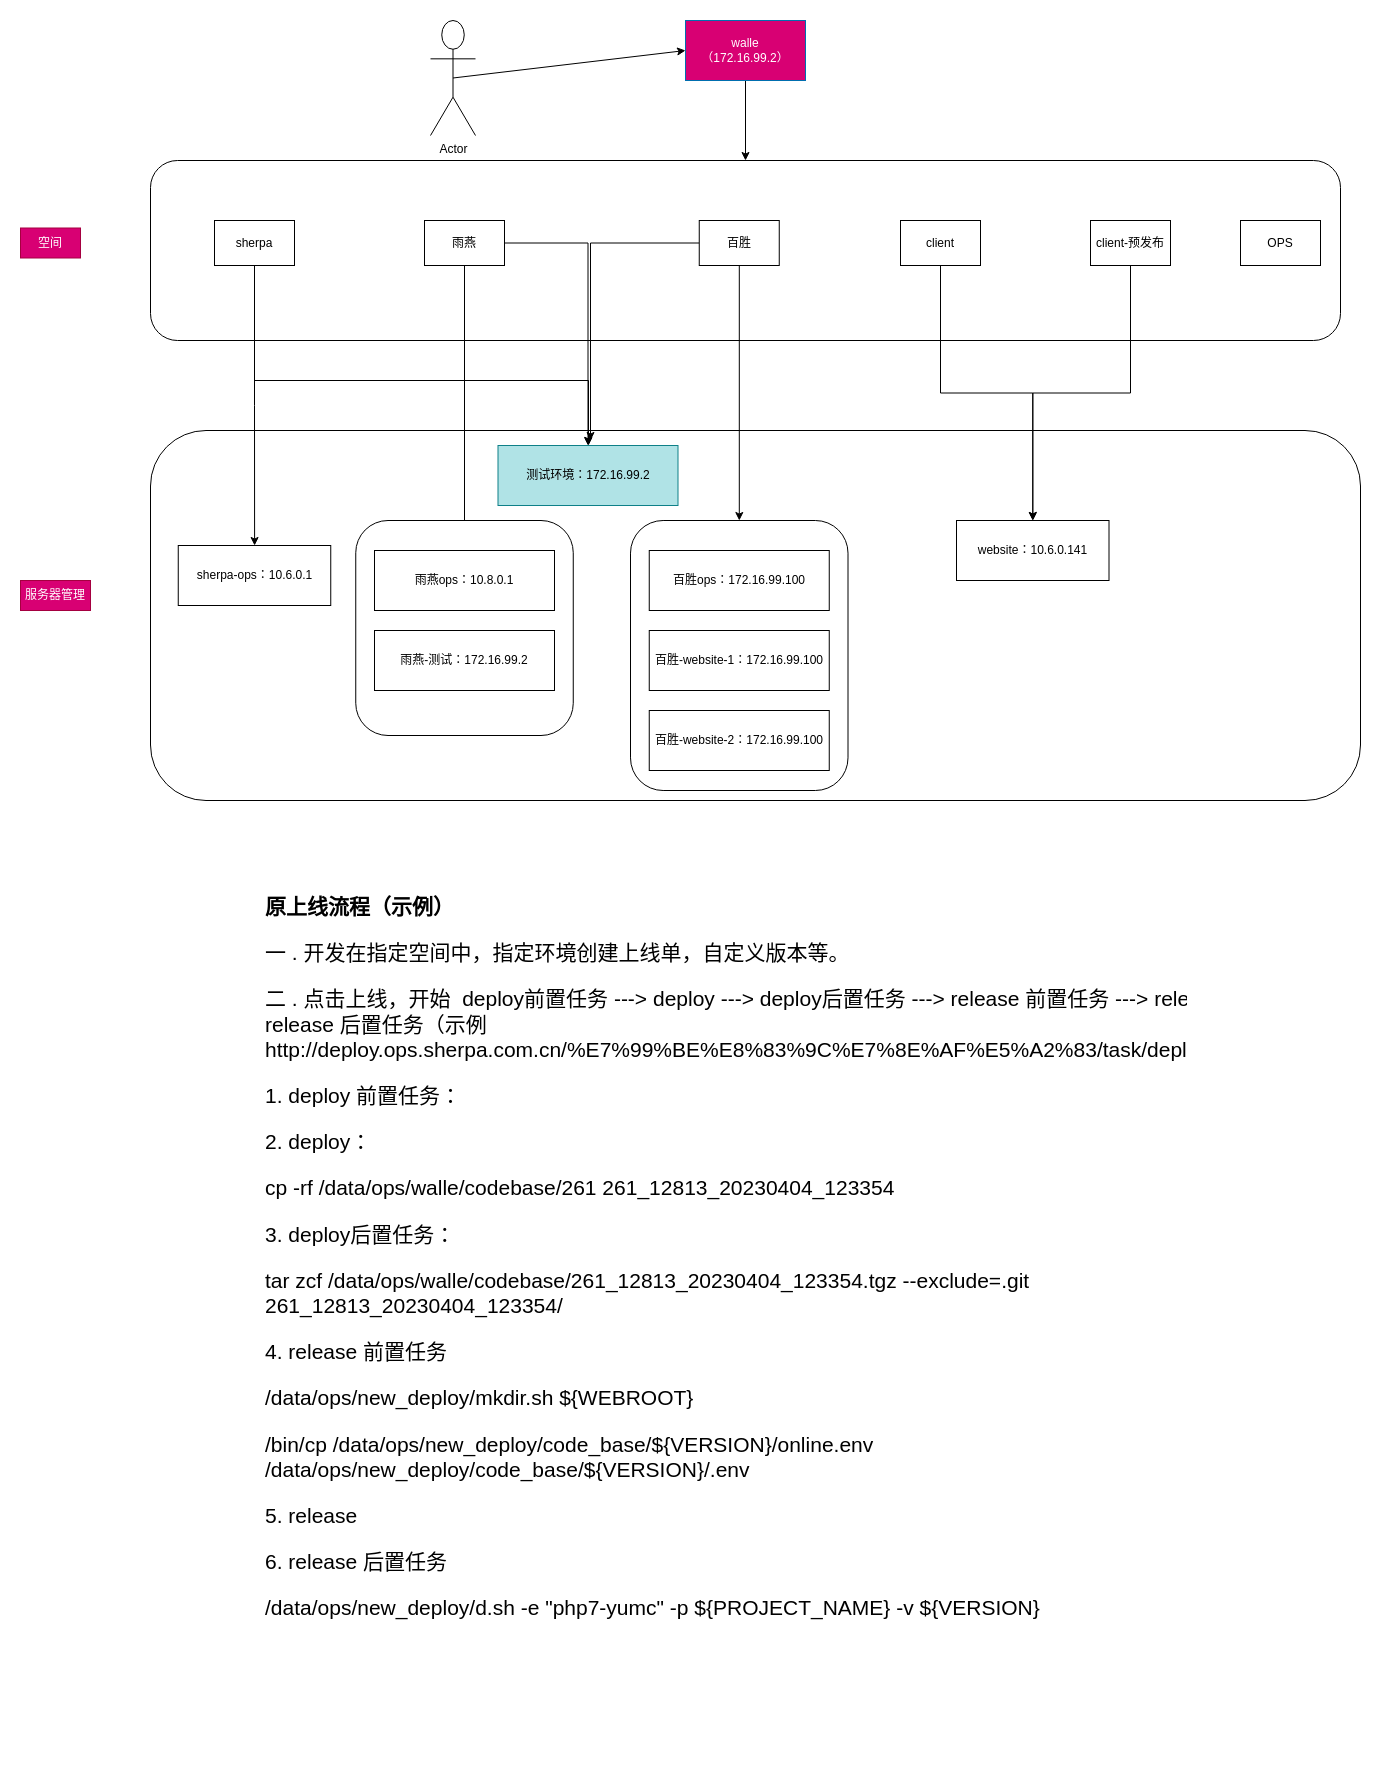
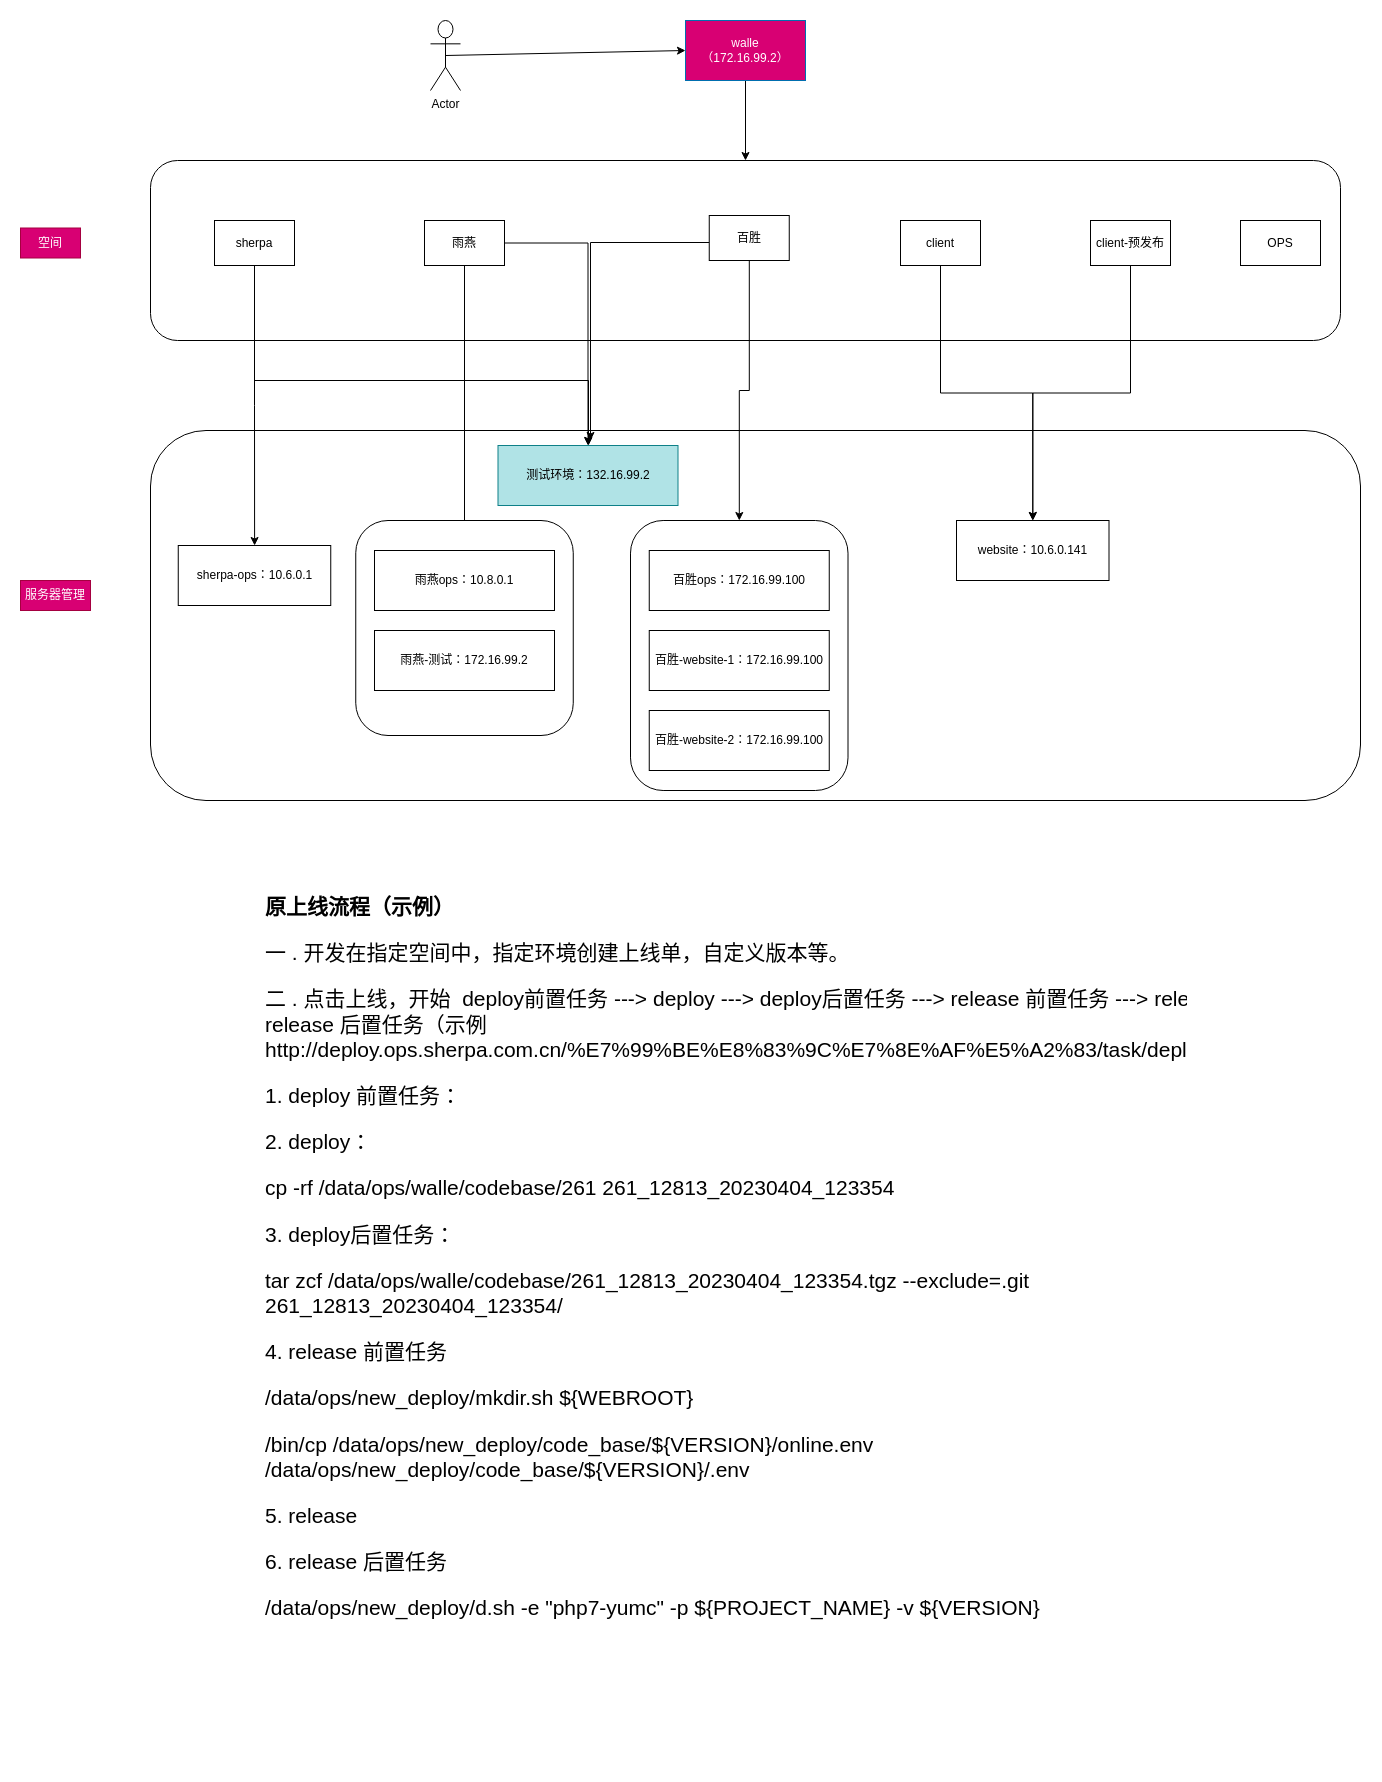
(453, 78) -> (446, 56)
(739, 243) -> (749, 238)
(589, 476) -> (589, 476)
